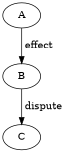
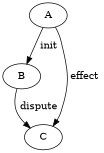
(39, 46) -> (49, 46)
none -> (67, 74)
